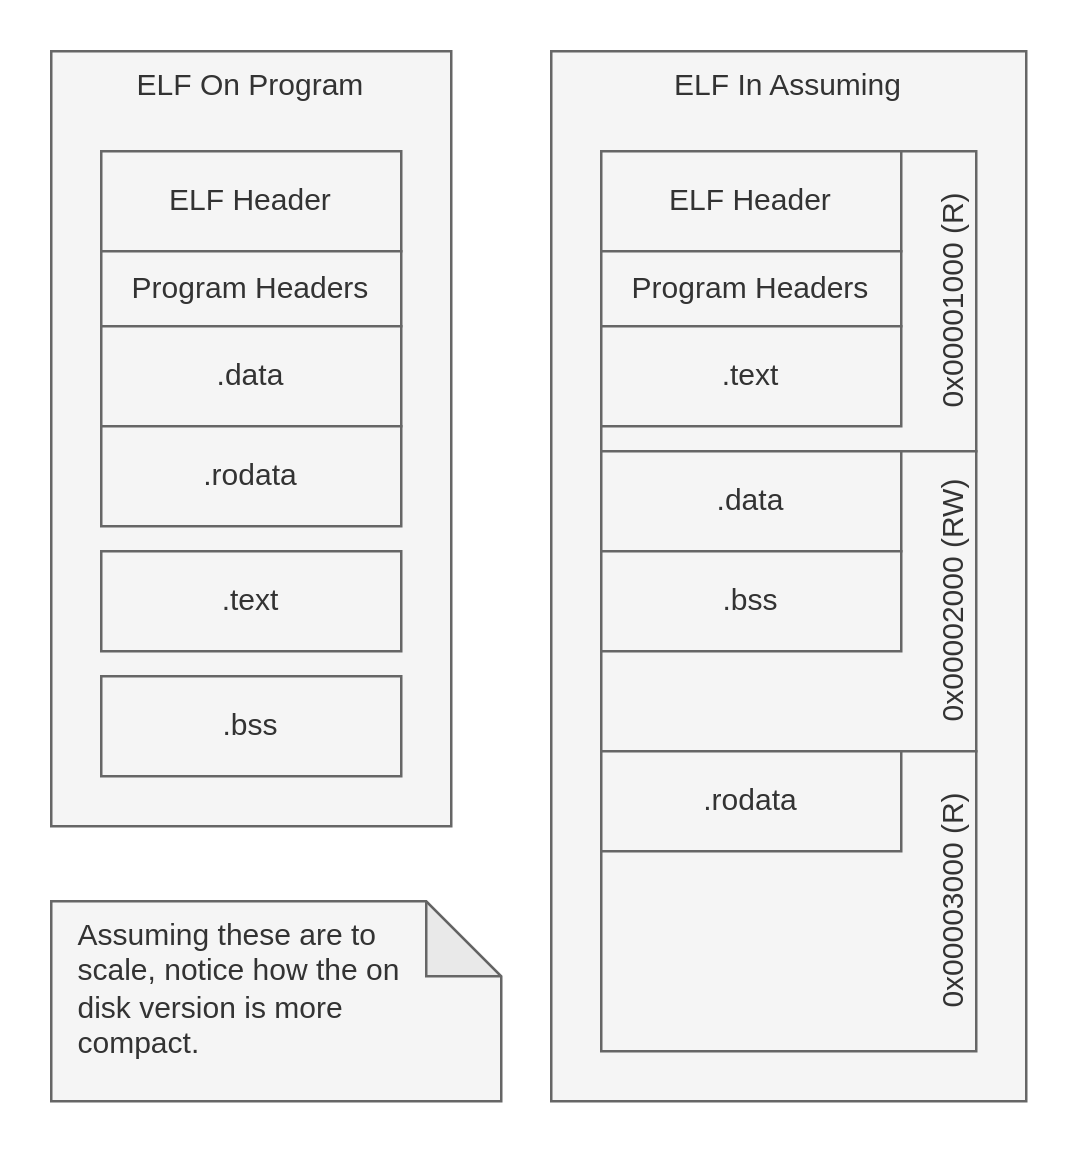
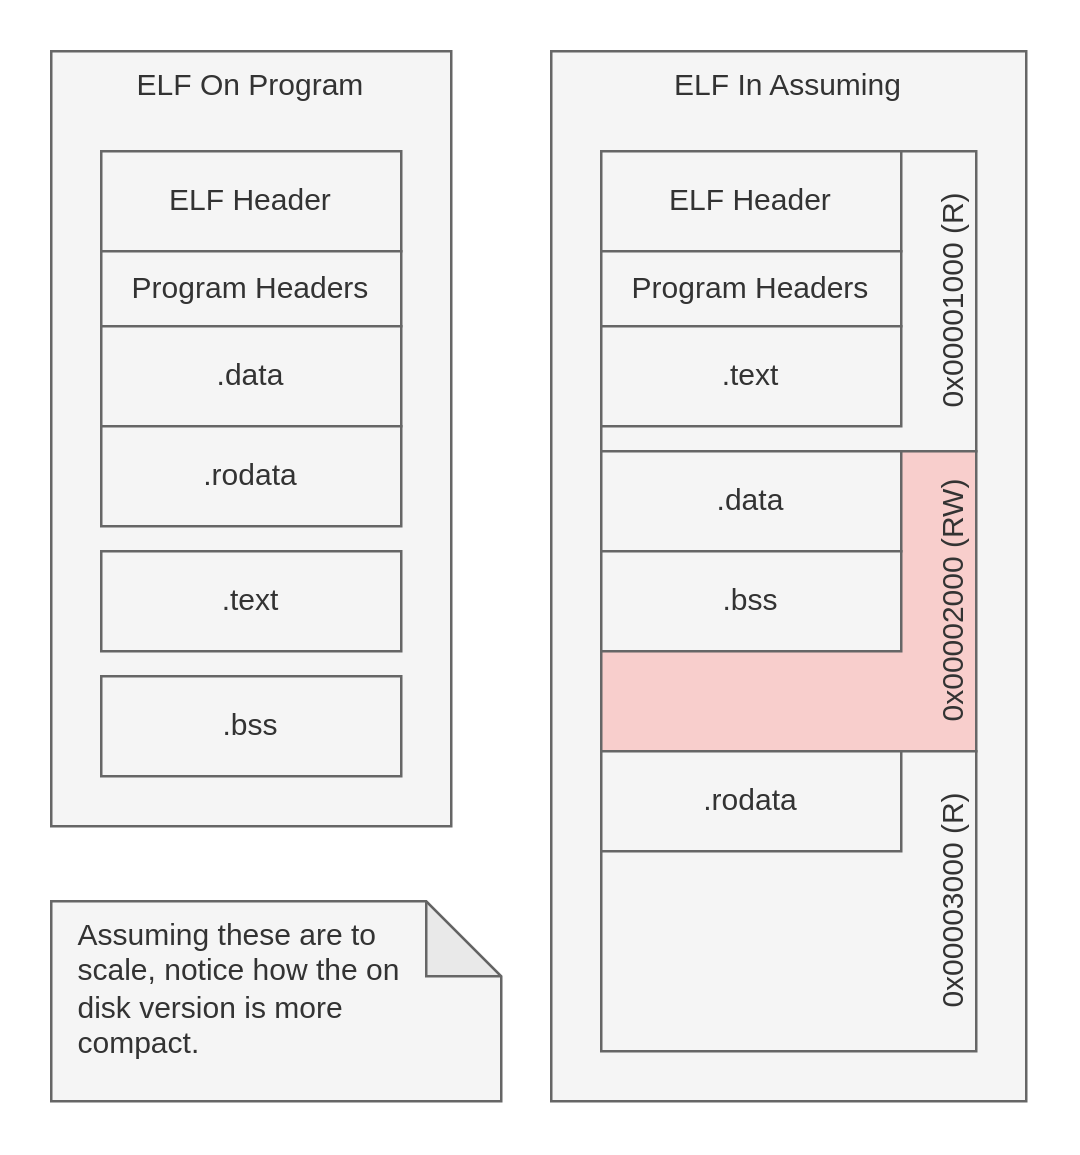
(969, 583) -> (969, 583)
